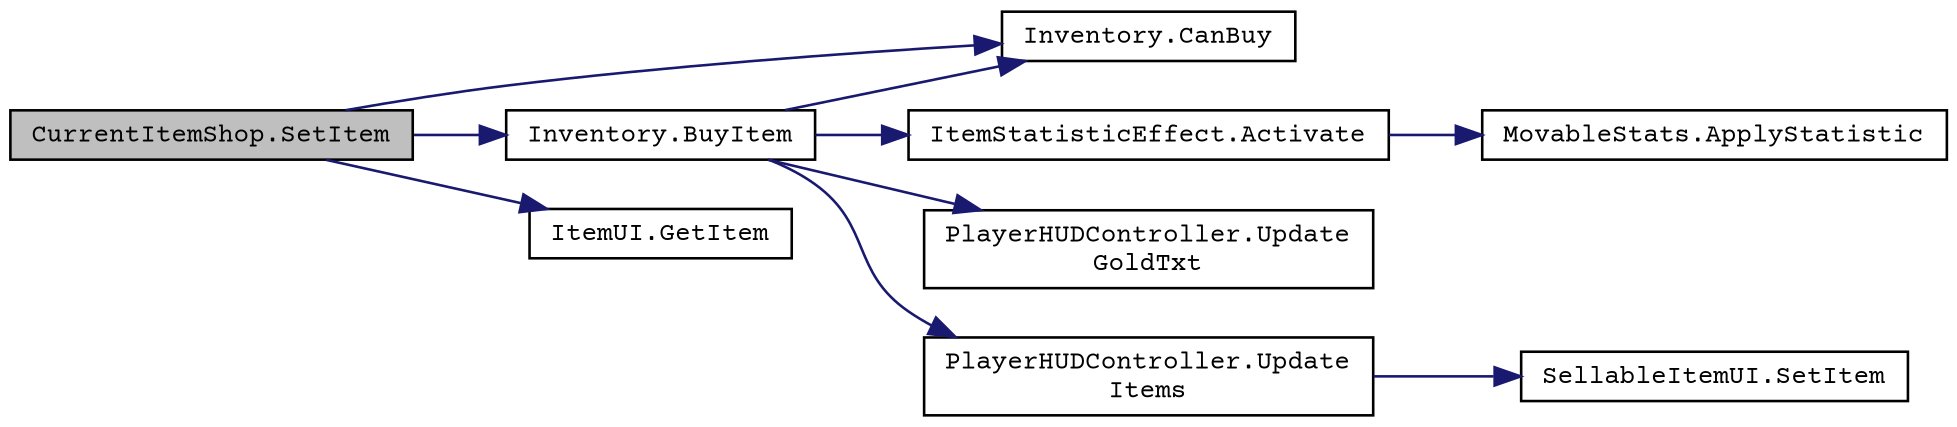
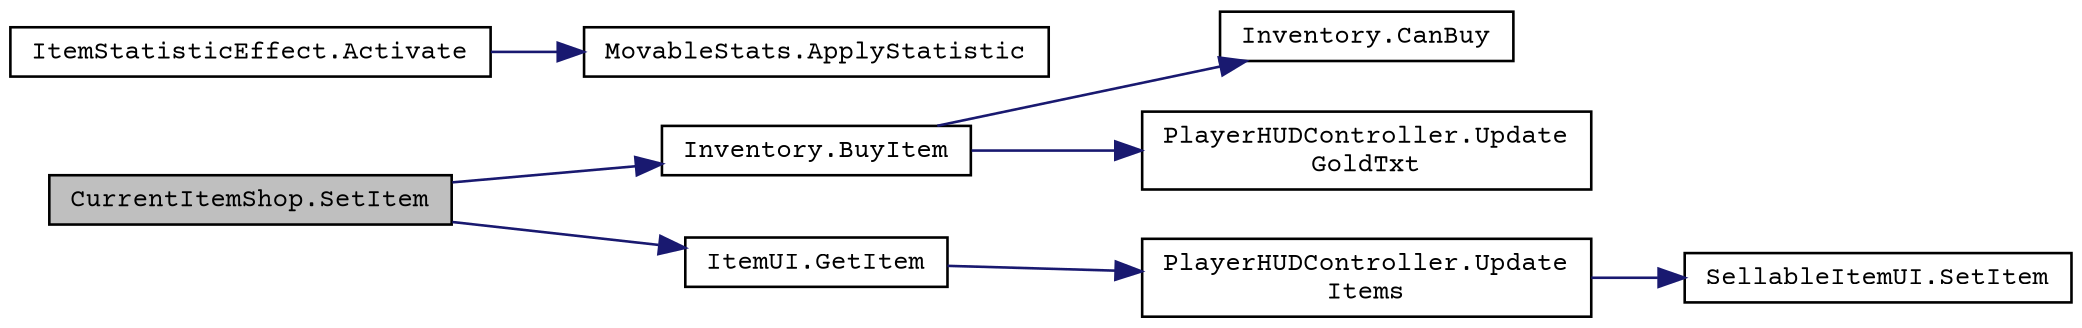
(659, 69) -> none
(848, 135) -> none
(856, 237) -> (1031, 268)
